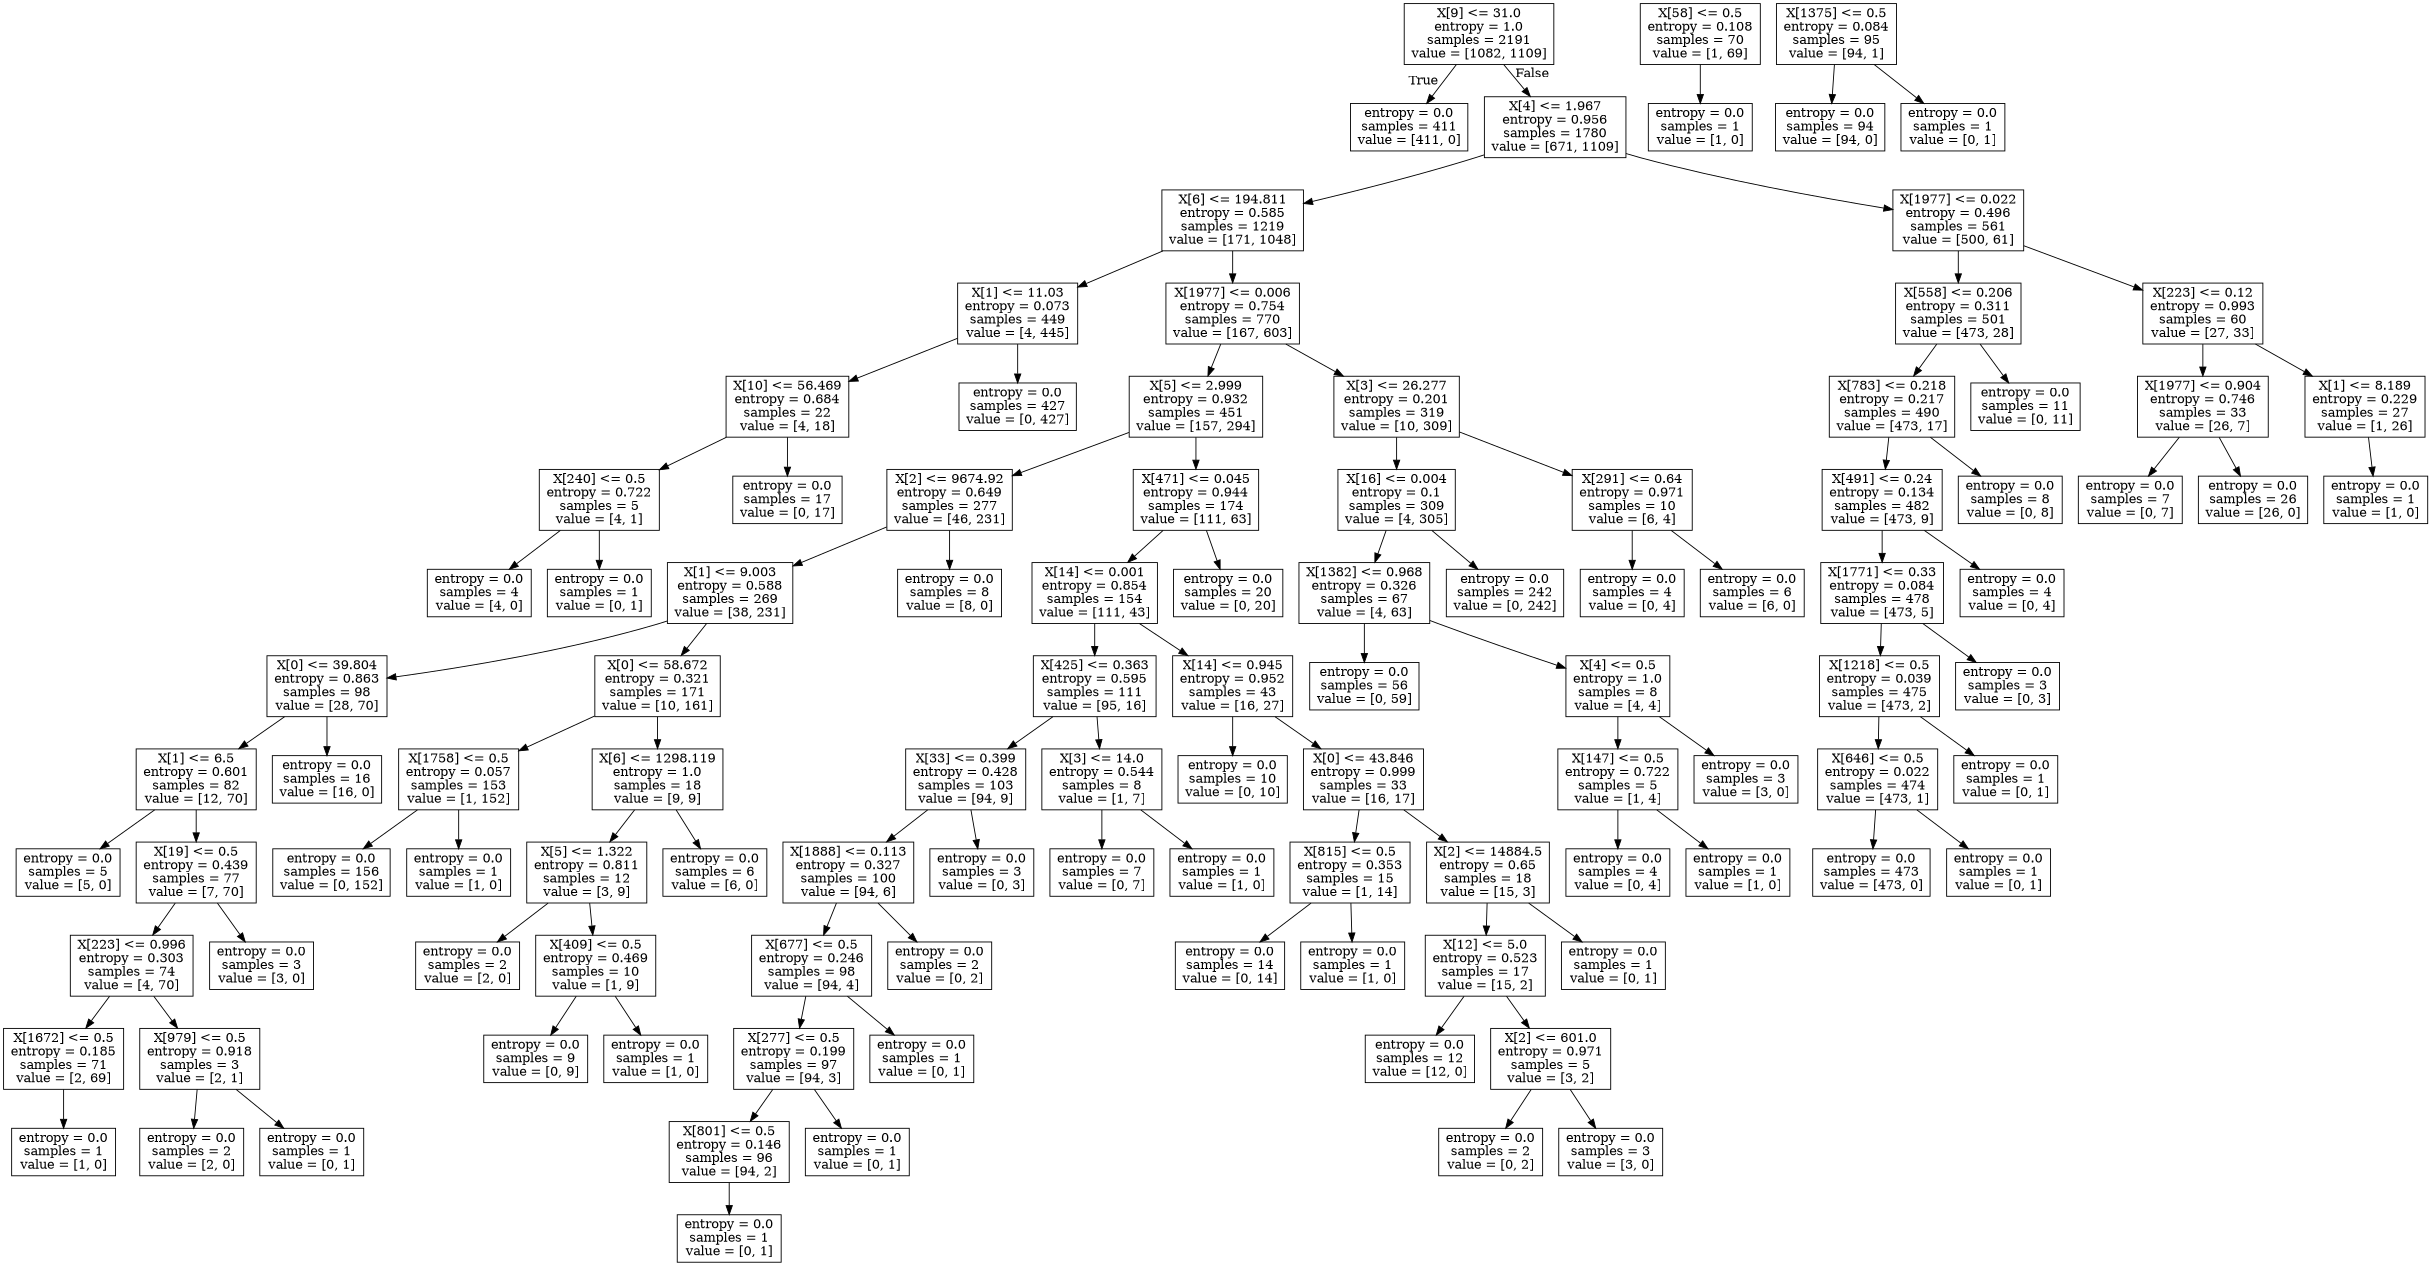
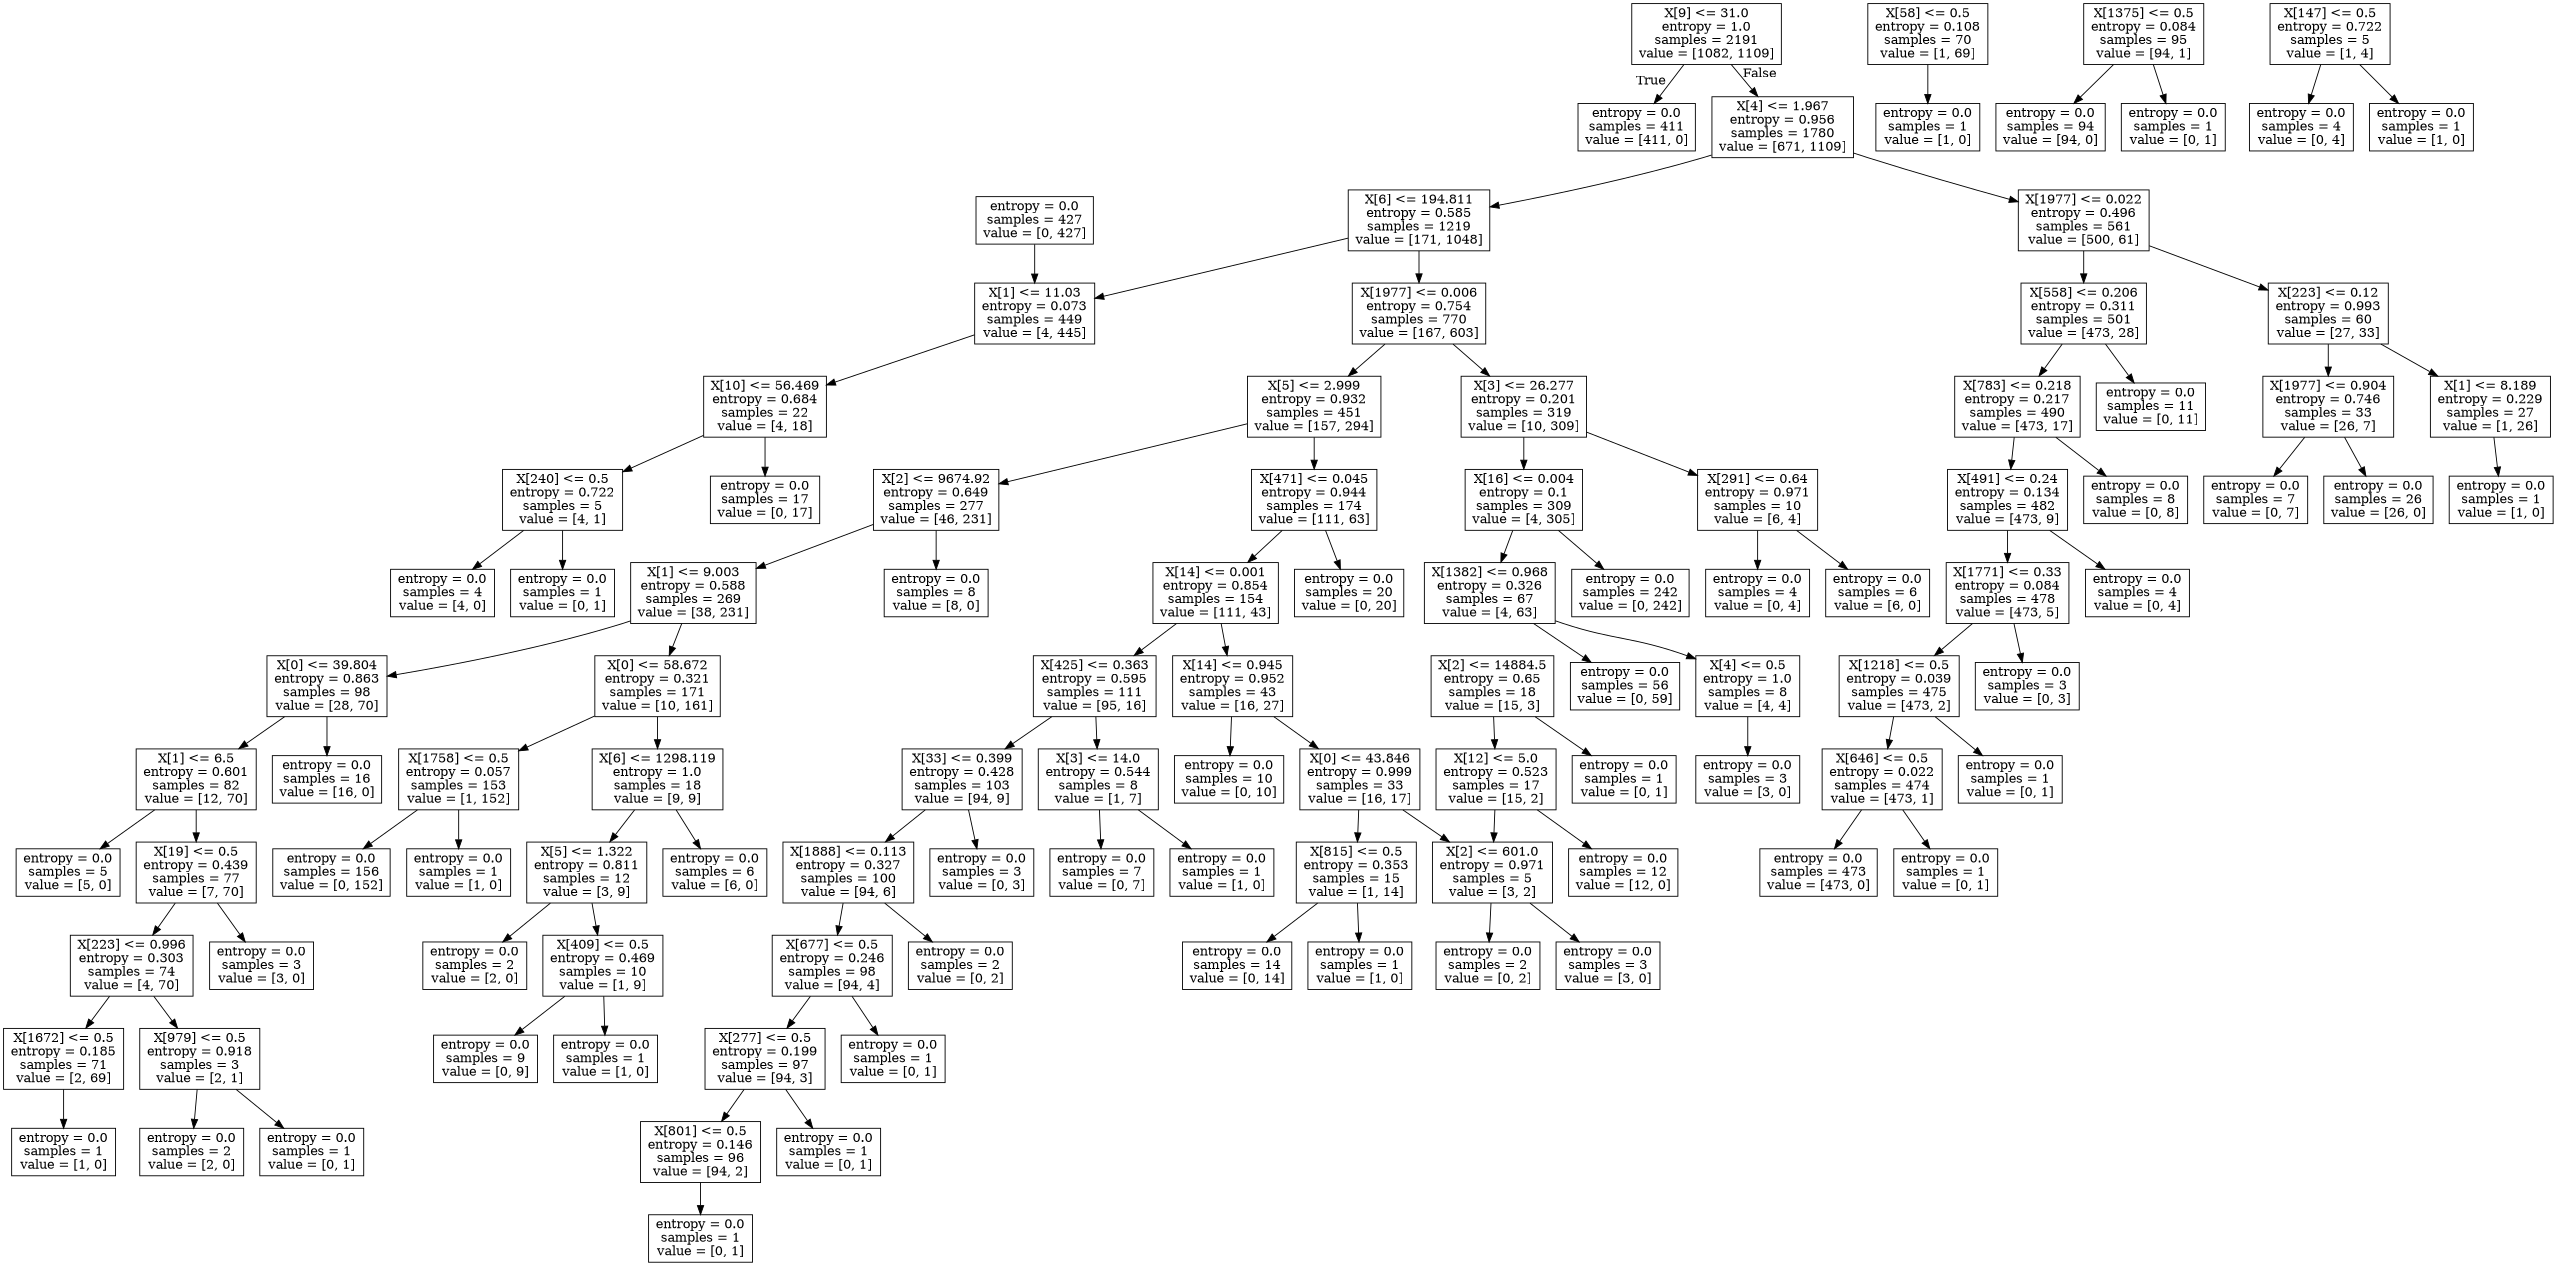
(1018, 359) -> (1035, 259)
(1618, 728) -> none
(1422, 823) -> (1422, 823)
